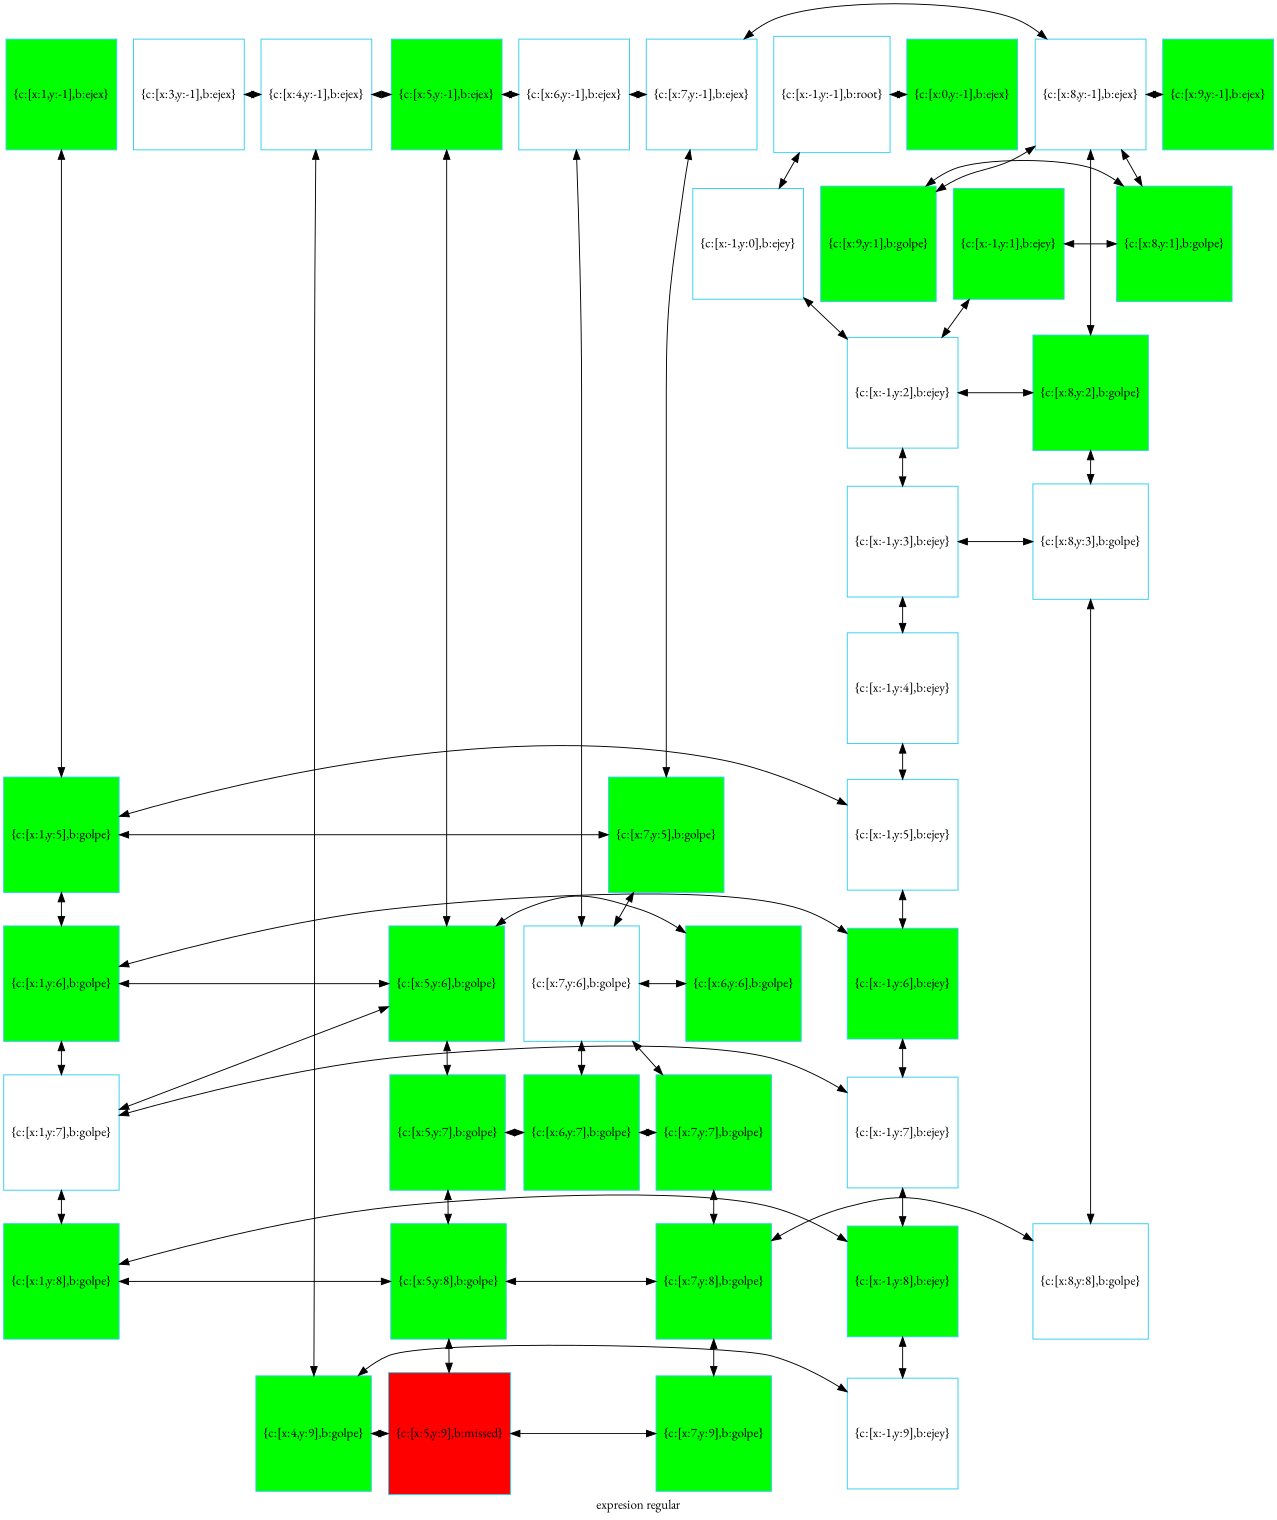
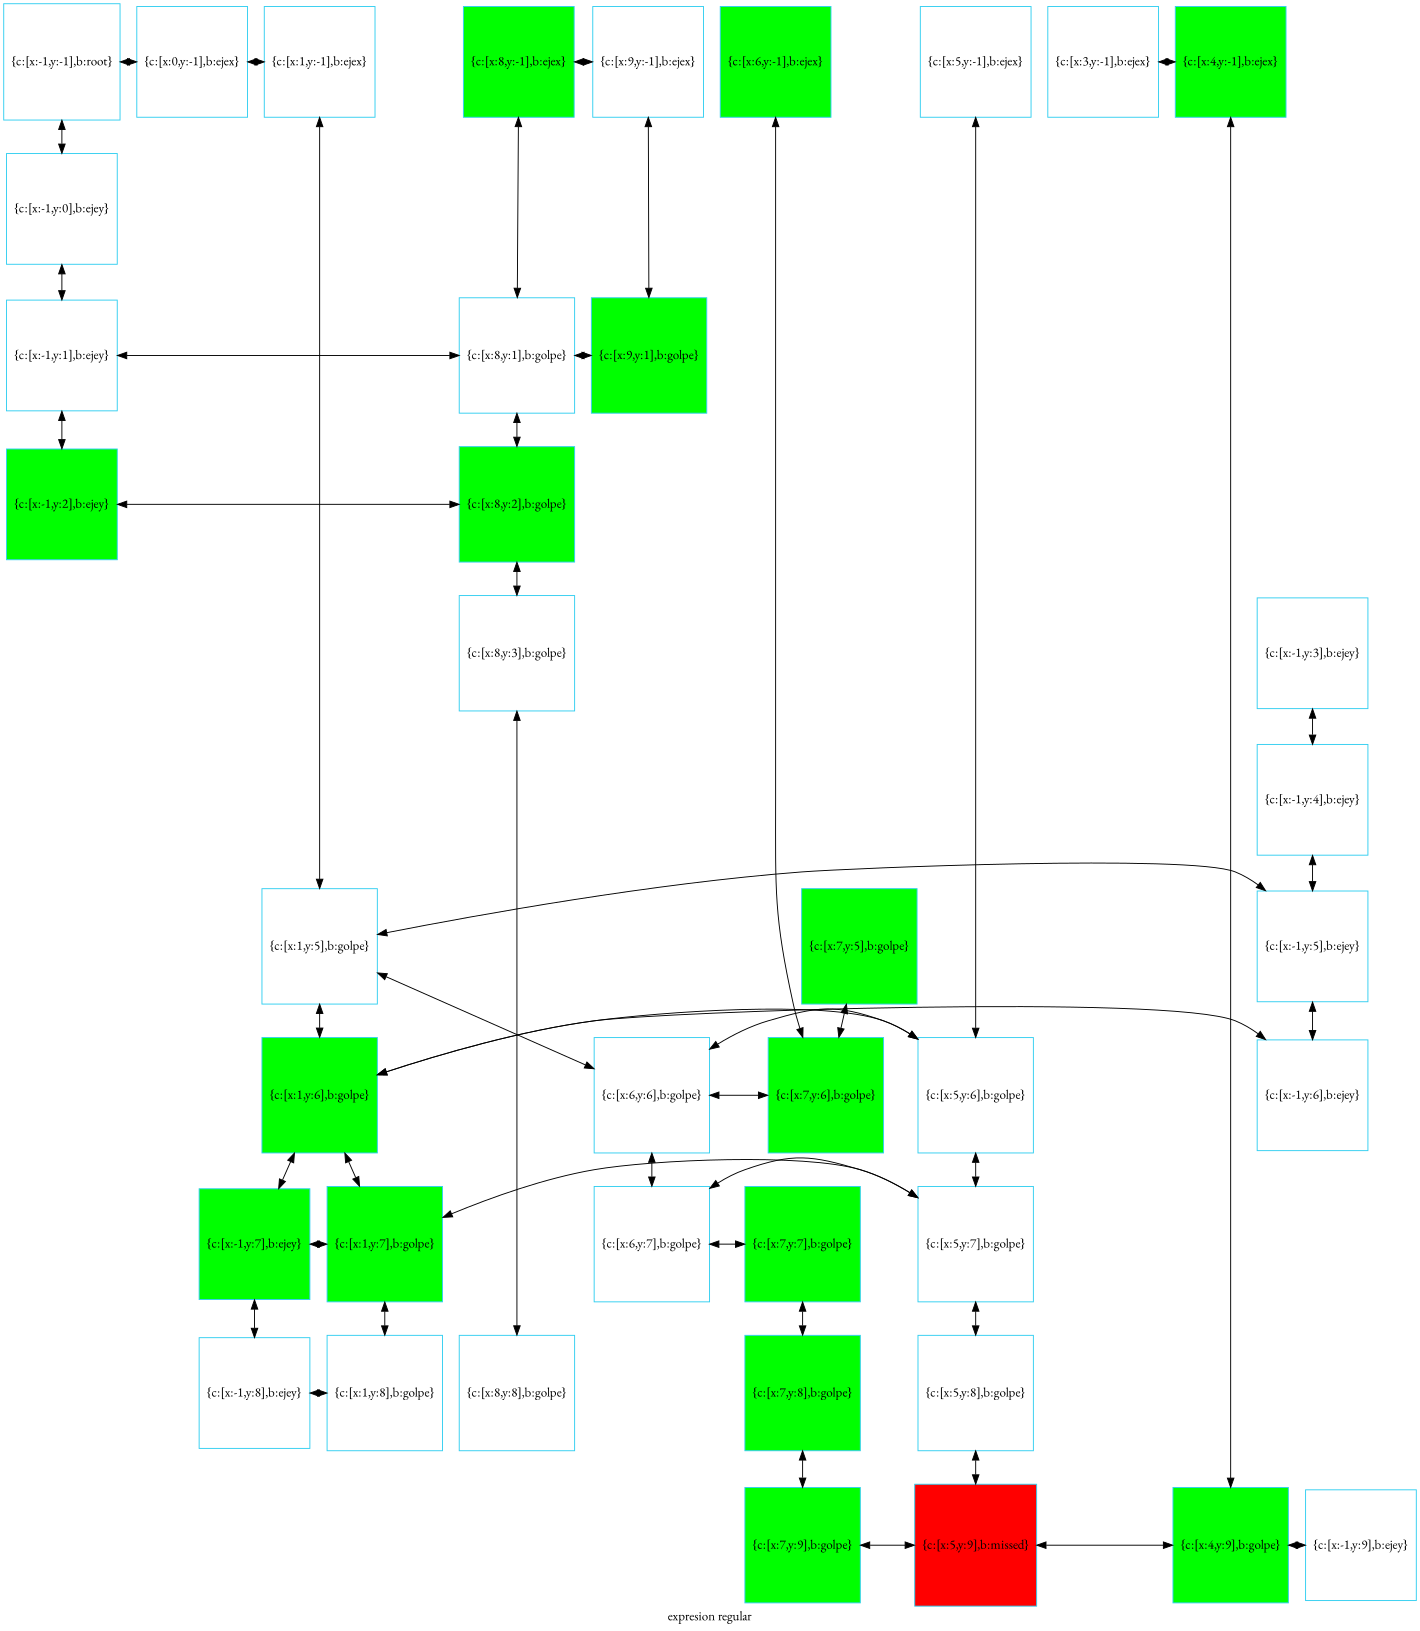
none -> (257, 62)
(61, 95) -> (320, 62)
(316, 95) -> (1231, 62)
(382, 95) -> none
(447, 95) -> (976, 62)
(512, 95) -> none
(574, 95) -> (776, 62)
(702, 95) -> none
(962, 95) -> (192, 62)
(1091, 95) -> (519, 62)
(1218, 95) -> (648, 62)
(986, 169) -> (649, 208)
(1091, 234) -> (517, 430)
(1009, 244) -> (62, 355)
(1174, 244) -> (517, 355)
(826, 319) -> (62, 282)
(903, 393) -> (62, 504)
(903, 467) -> none
(995, 542) -> none
(61, 835) -> (320, 946)
(364, 835) -> (486, 1021)
(447, 984) -> (976, 1095)
(582, 984) -> (826, 1095)
(744, 984) -> (652, 1095)
(903, 984) -> (1313, 1095)
(254, 1058) -> (680, 1161)
(582, 1058) -> (652, 1170)
(647, 1058) -> none
(903, 1058) -> (287, 1171)
(61, 1133) -> (385, 1244)
(448, 1133) -> (976, 1244)
(582, 1133) -> (652, 1244)
(903, 1133) -> (255, 1244)
(896, 1198) -> none
(61, 1281) -> (385, 1393)
(255, 1281) -> none
(449, 1281) -> (976, 1393)
(581, 1281) -> none
(903, 1281) -> (255, 1393)
(903, 1358) -> none
